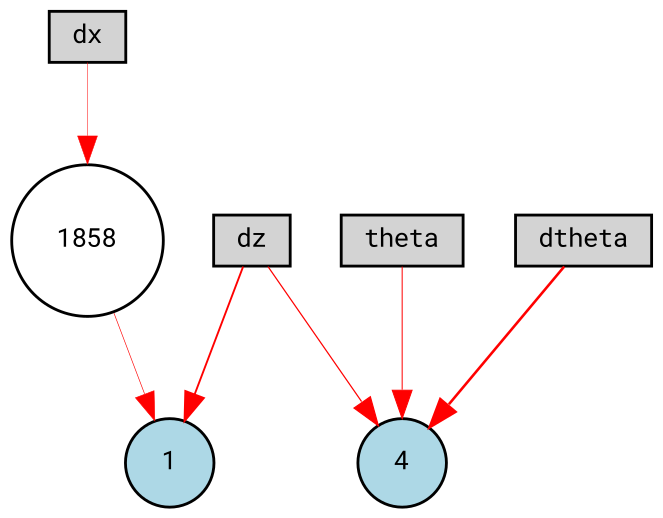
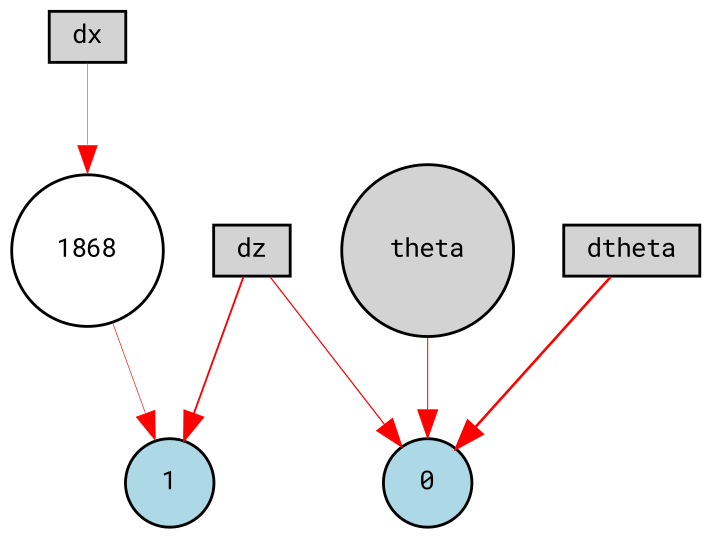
(88, 241) -> (88, 251)
(402, 241) -> (428, 251)
(402, 463) -> (428, 483)
